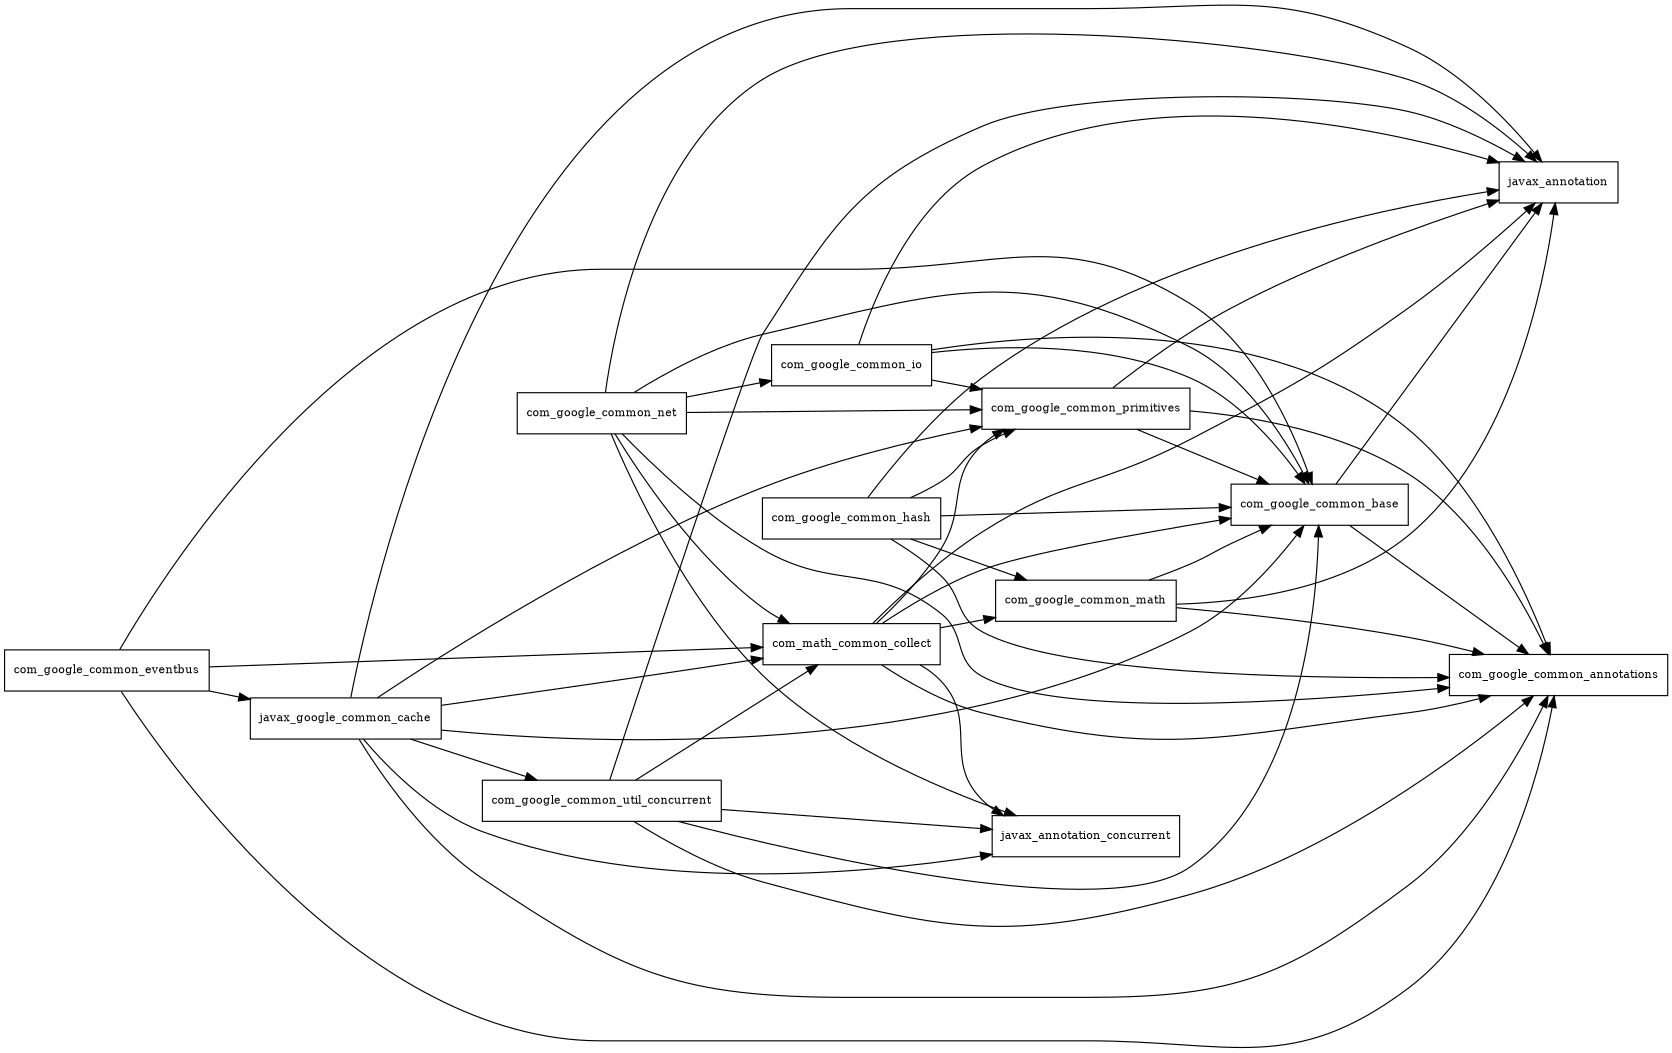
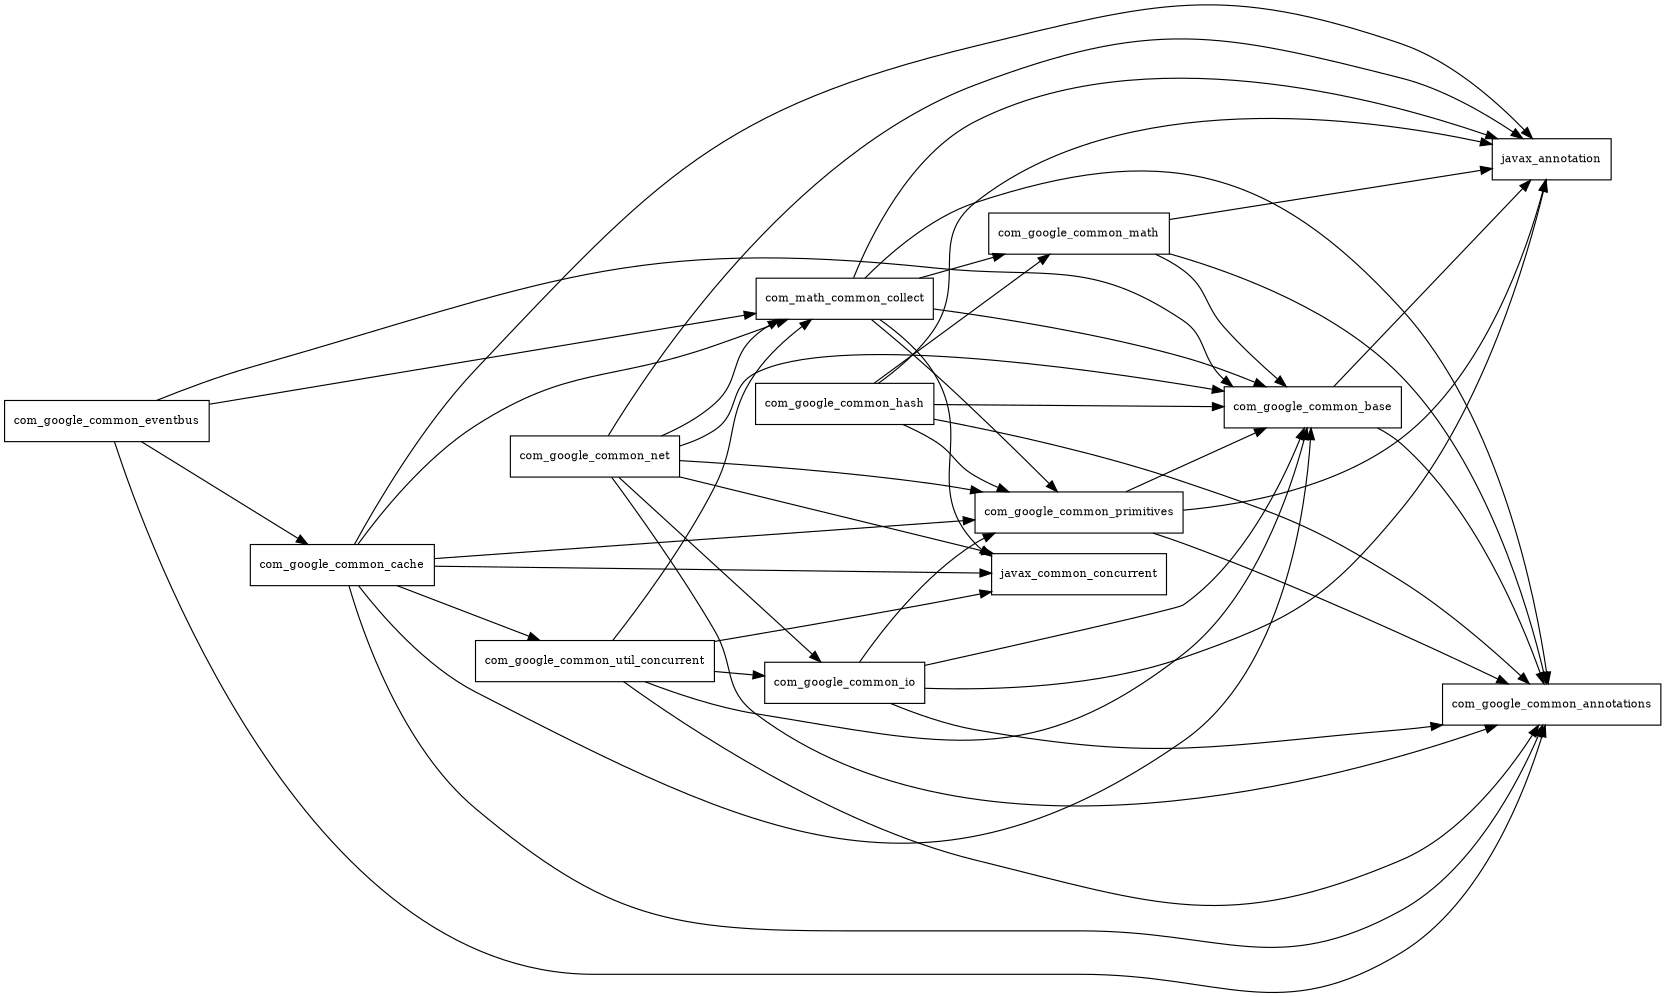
(880, 184) -> (738, 674)
(346, 718) -> (342, 565)
(1086, 836) -> (1079, 574)
